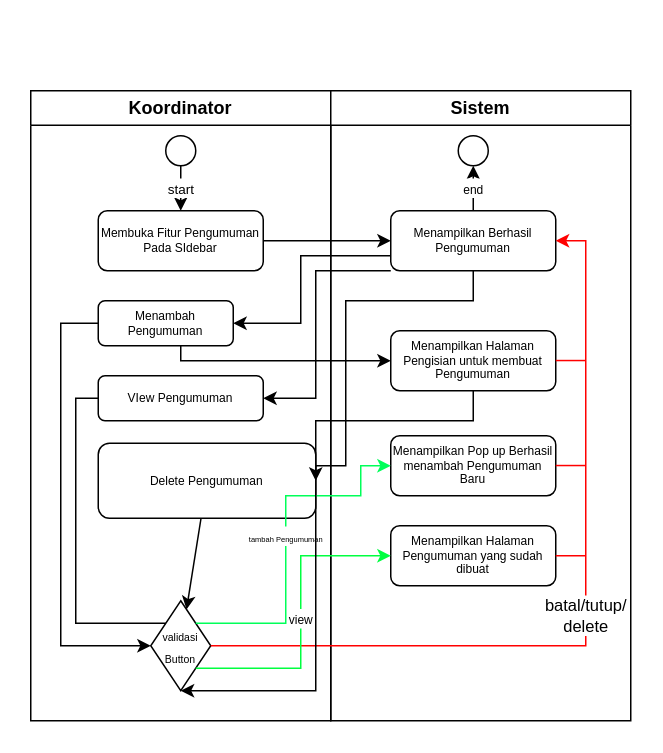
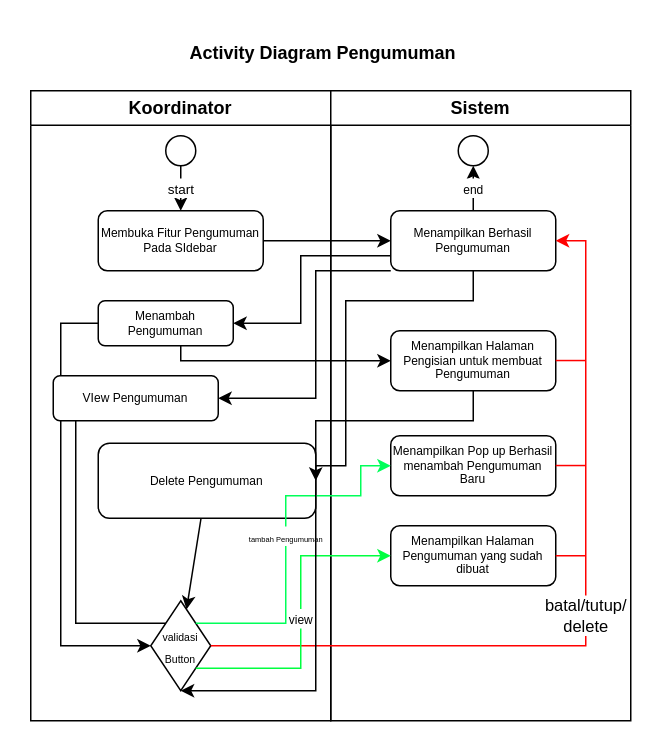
none -> (323, 53)
(181, 398) -> (136, 398)
